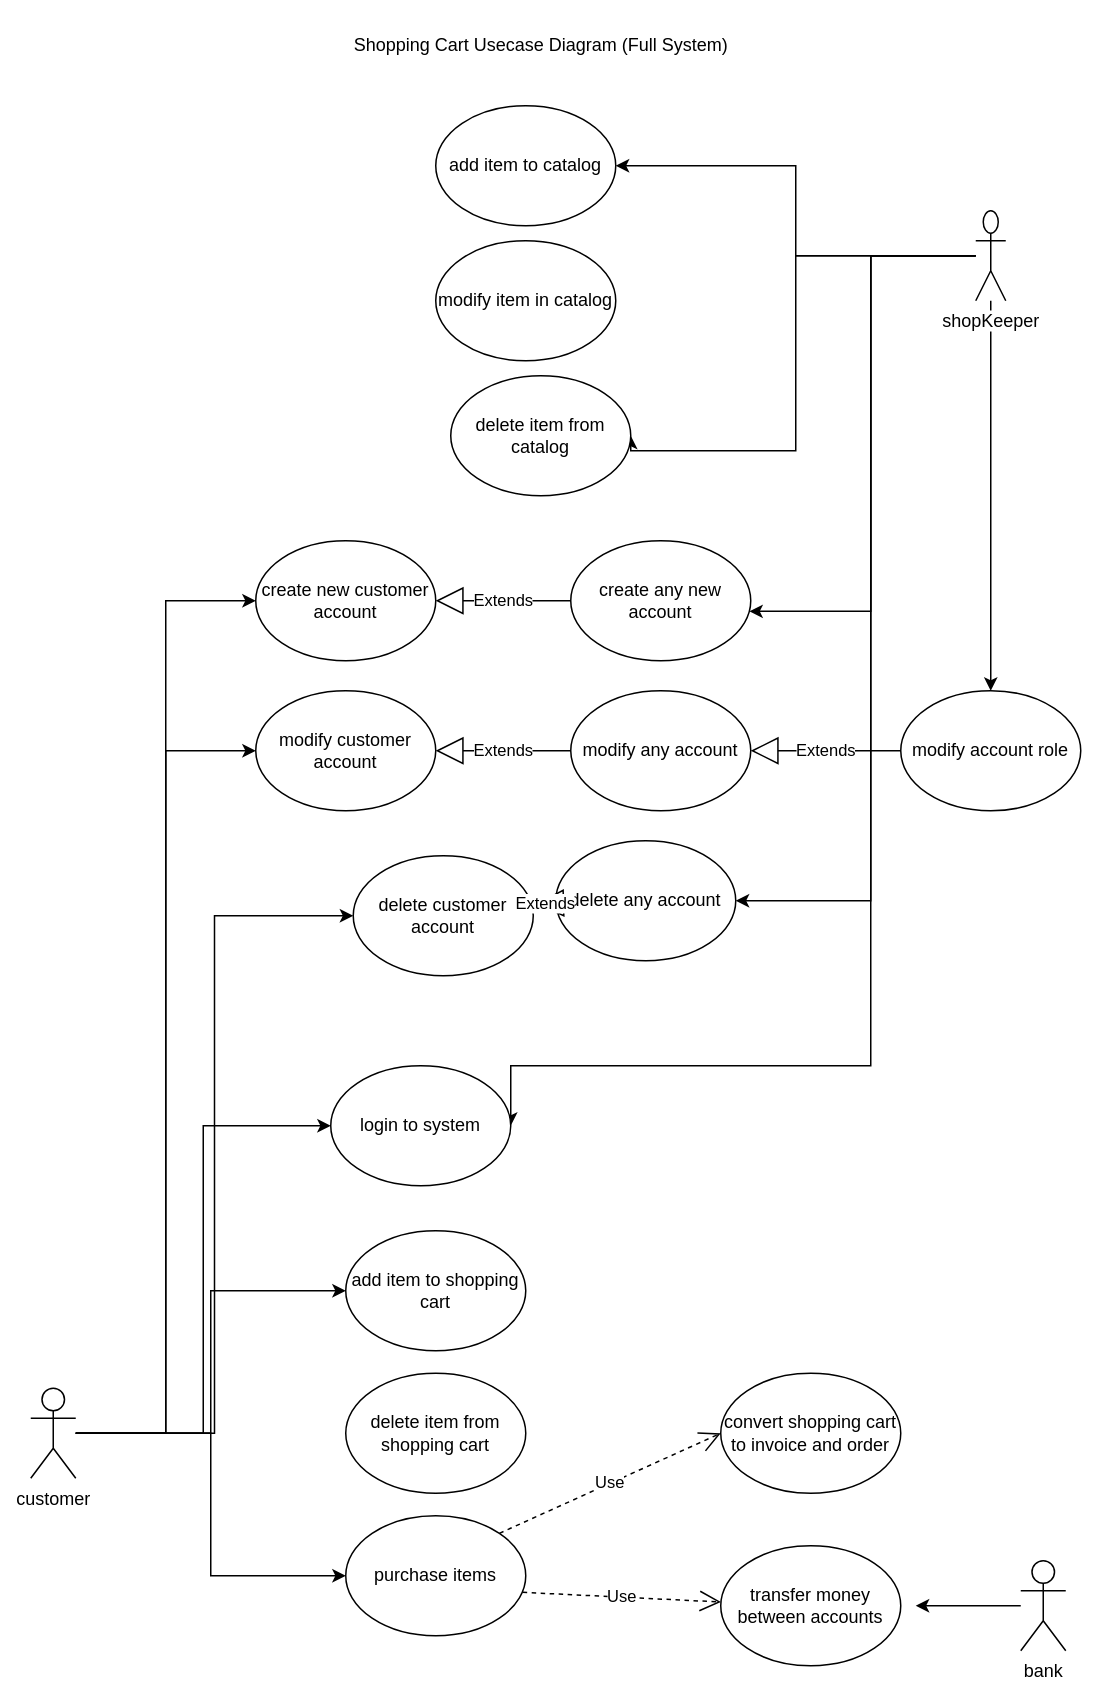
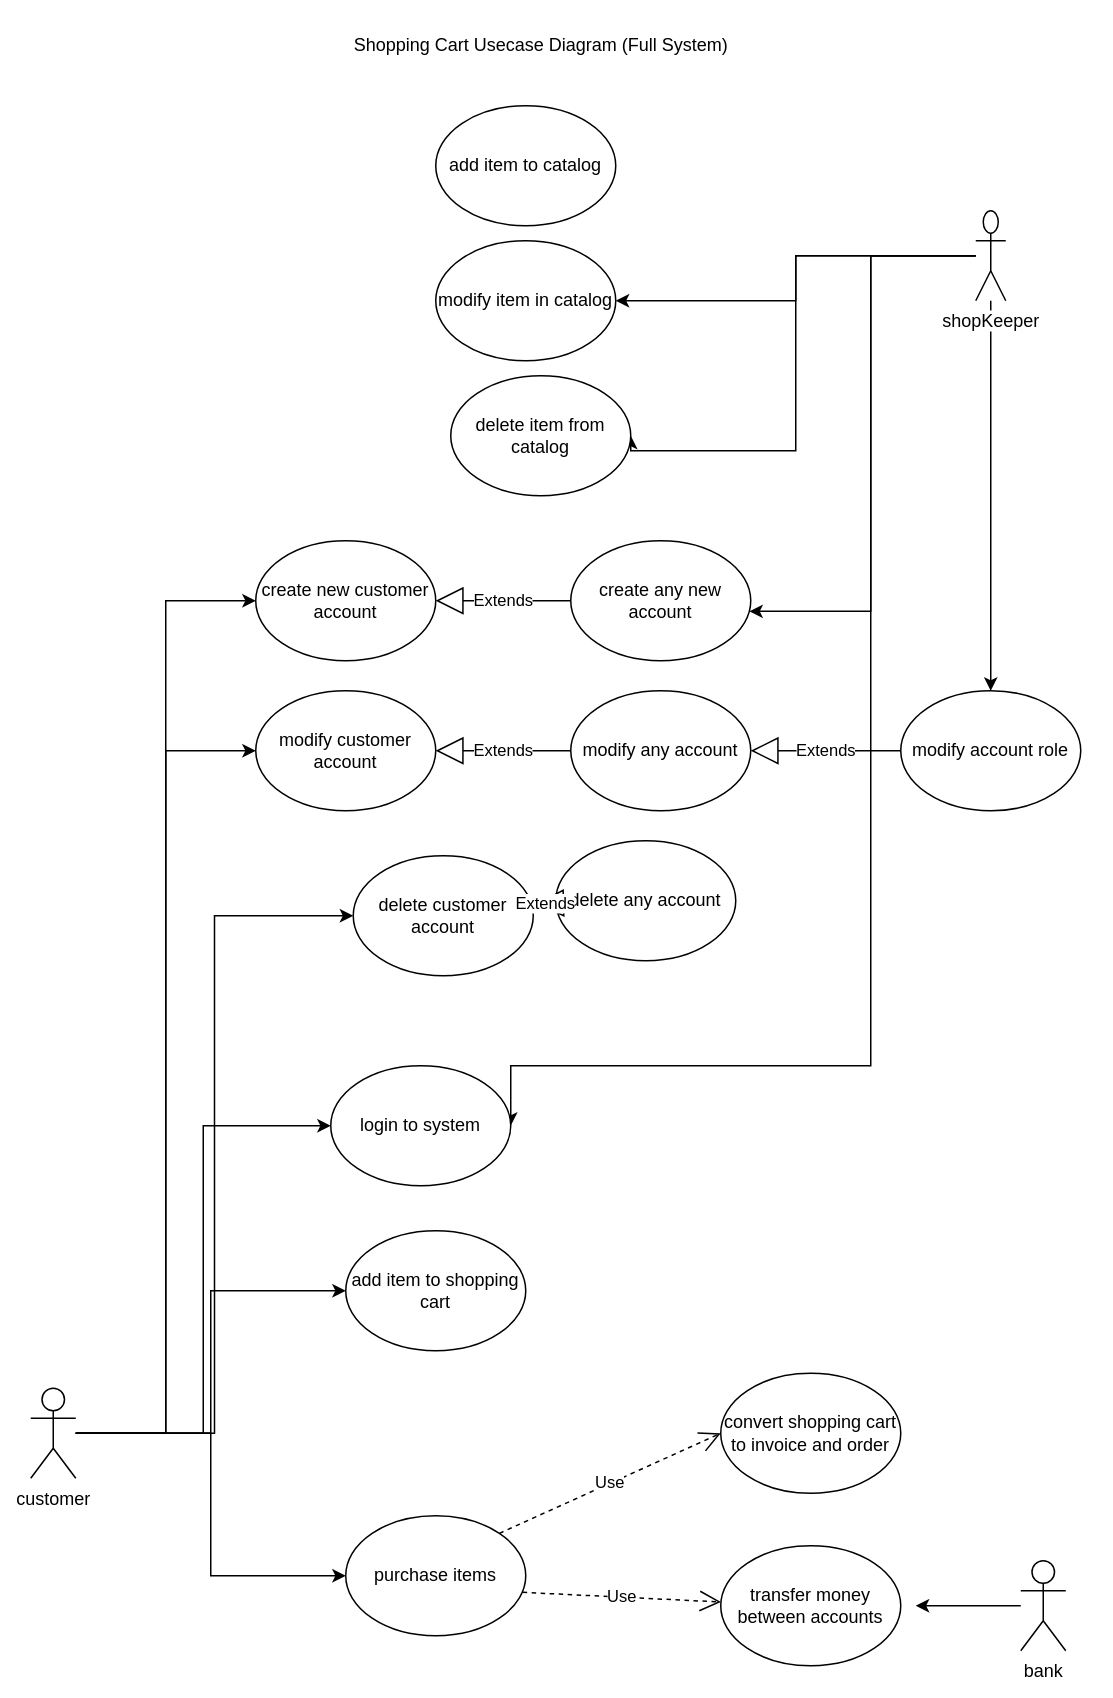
(754, 166) -> (710, 301)
(807, 901) -> none
(436, 1433) -> none
